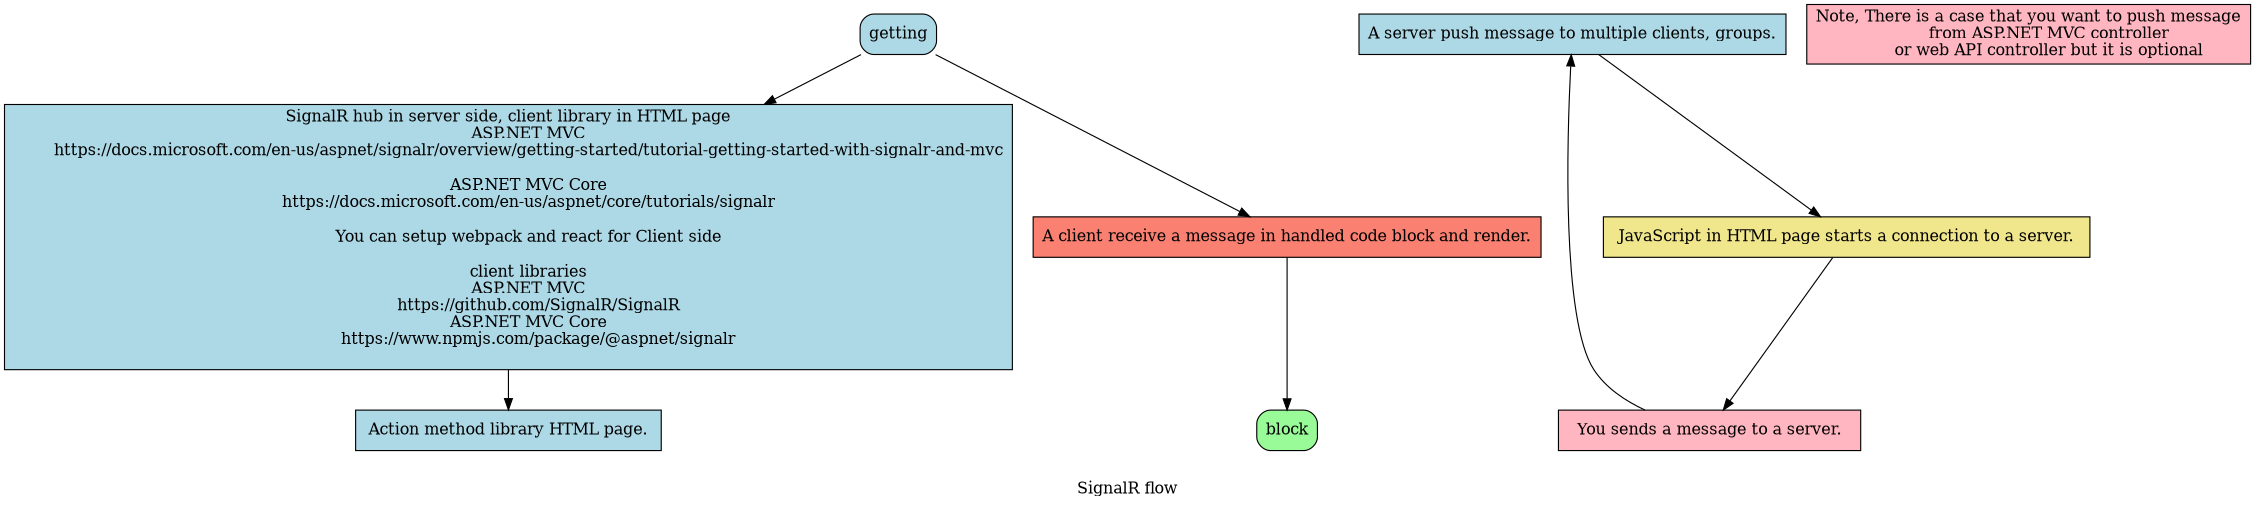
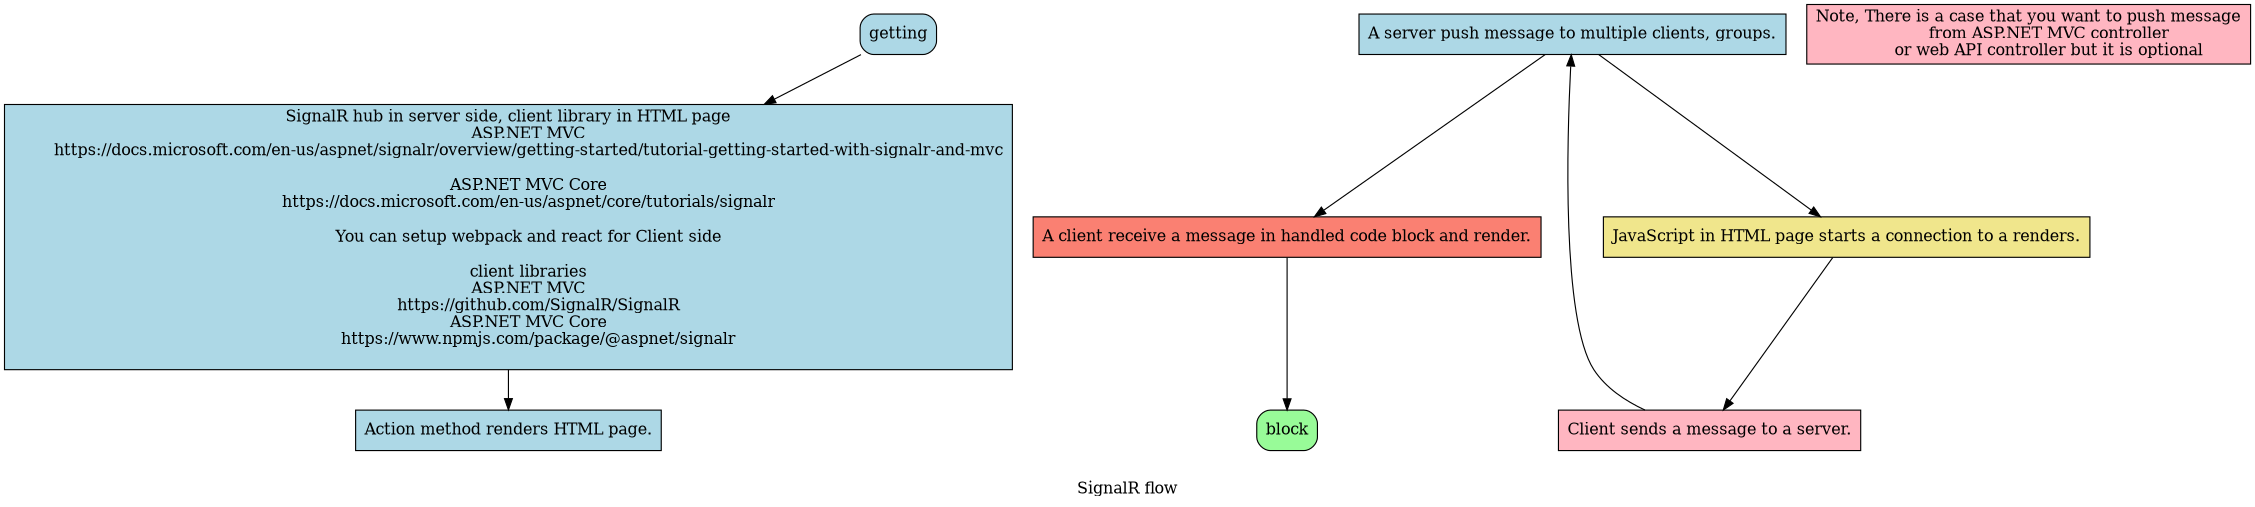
(1088, 133) -> (1435, 132)
(1847, 237) -> (1847, 237)
(508, 430) -> (508, 430)
(1710, 430) -> (1710, 430)
